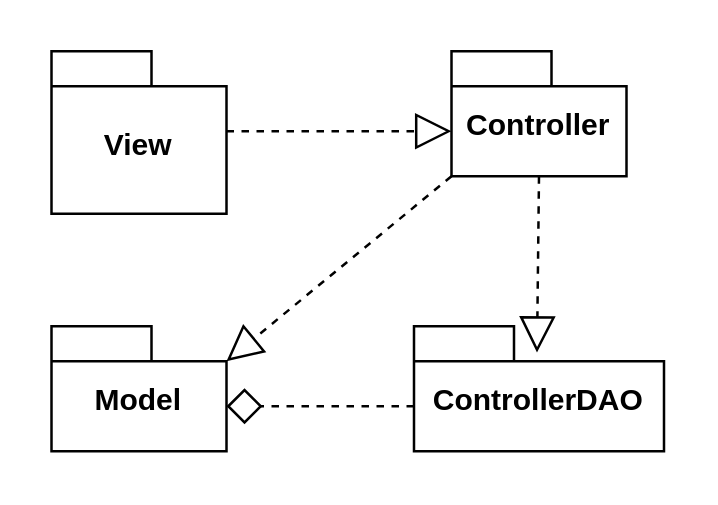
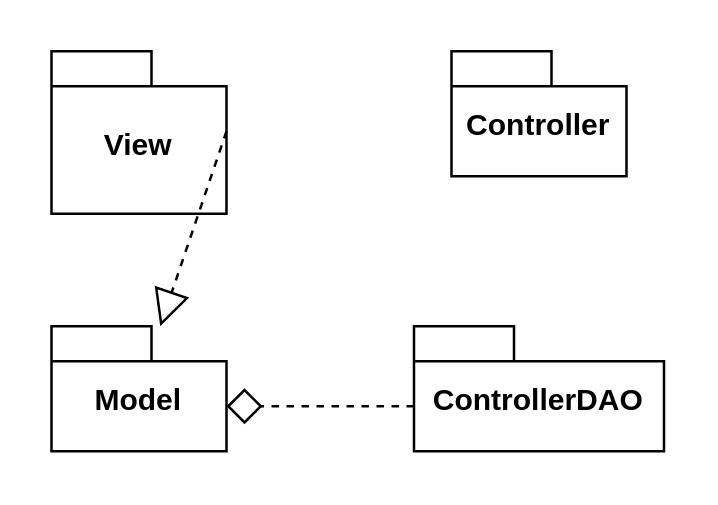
(321, 131) -> (199, 211)
(538, 245) -> none
(353, 257) -> none
